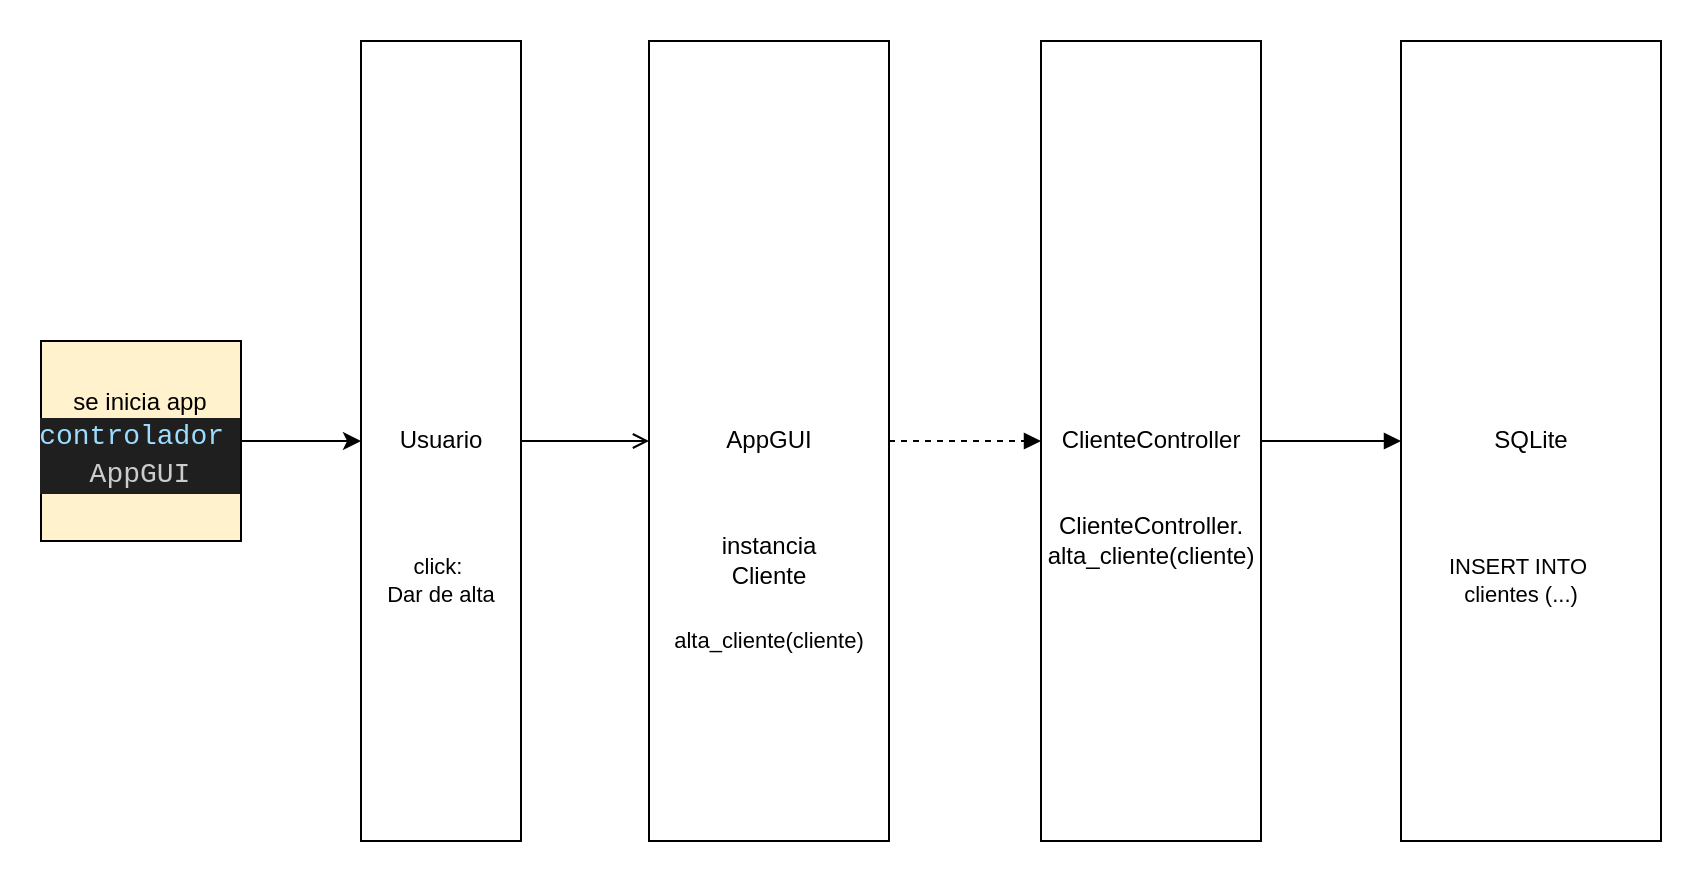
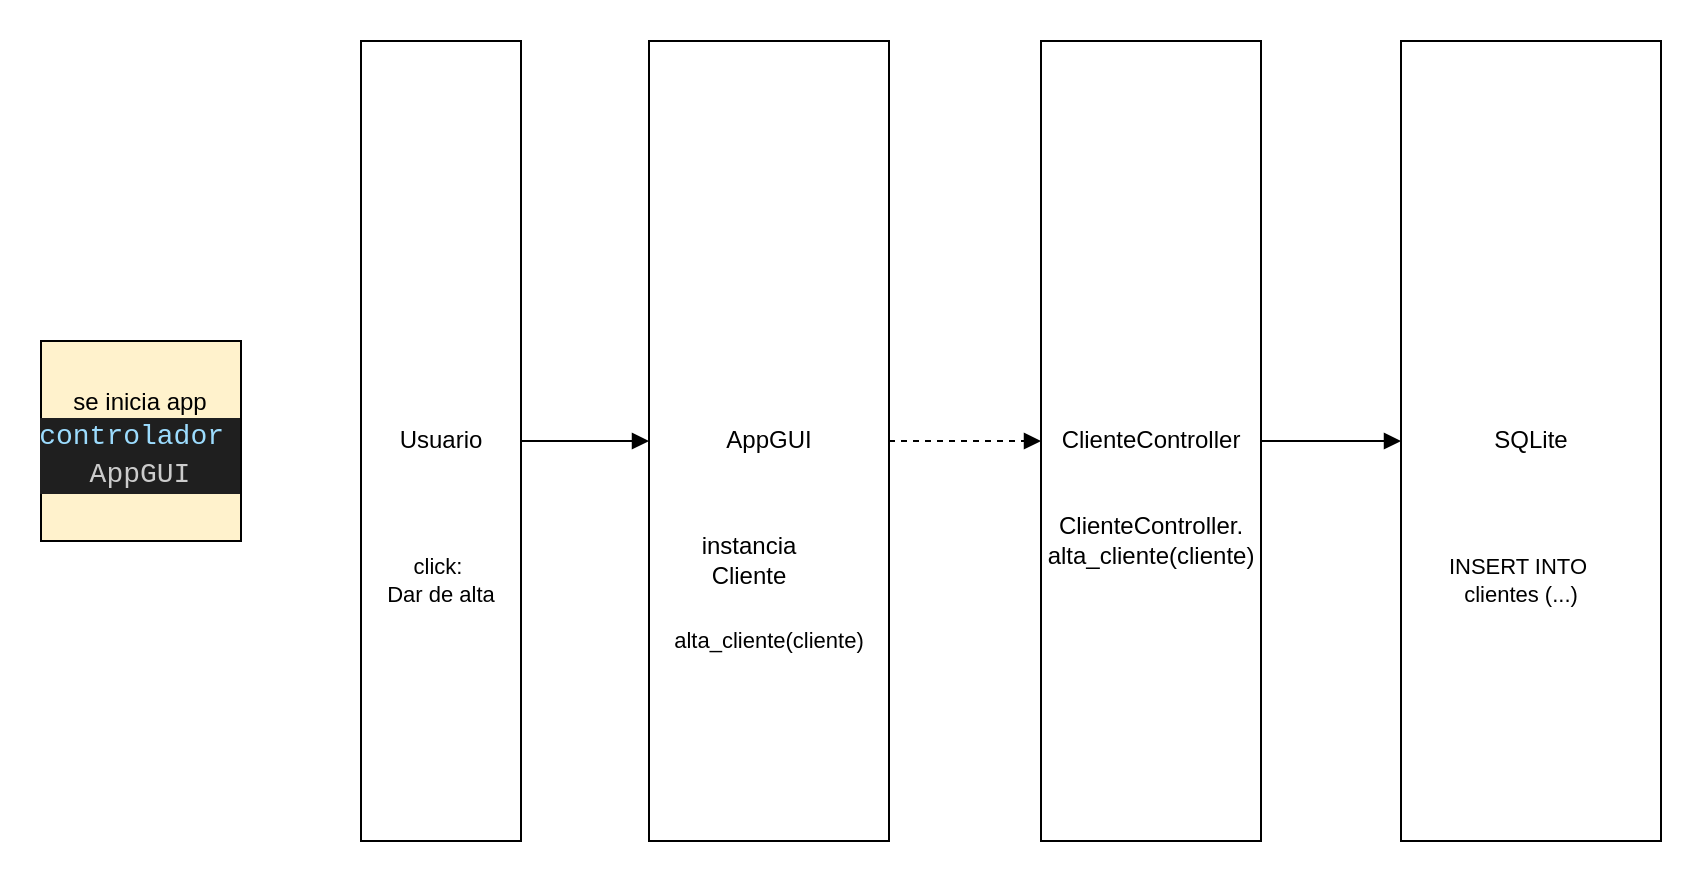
(294, 441) -> none
(635, 441) -> (631, 441)
(769, 561) -> (749, 561)
